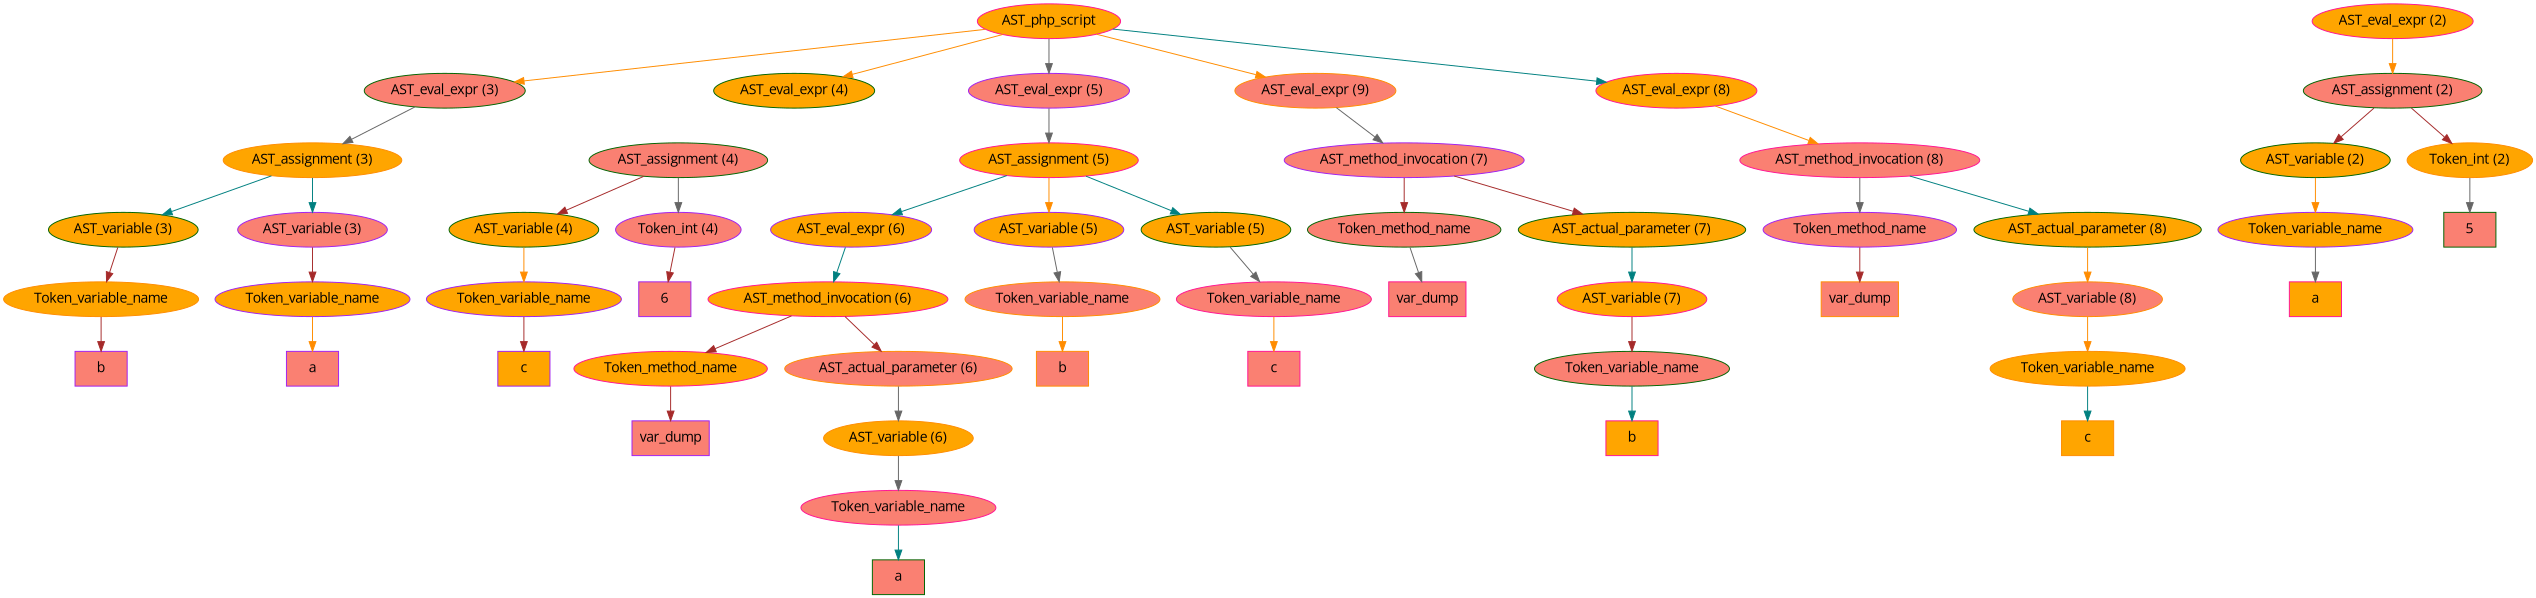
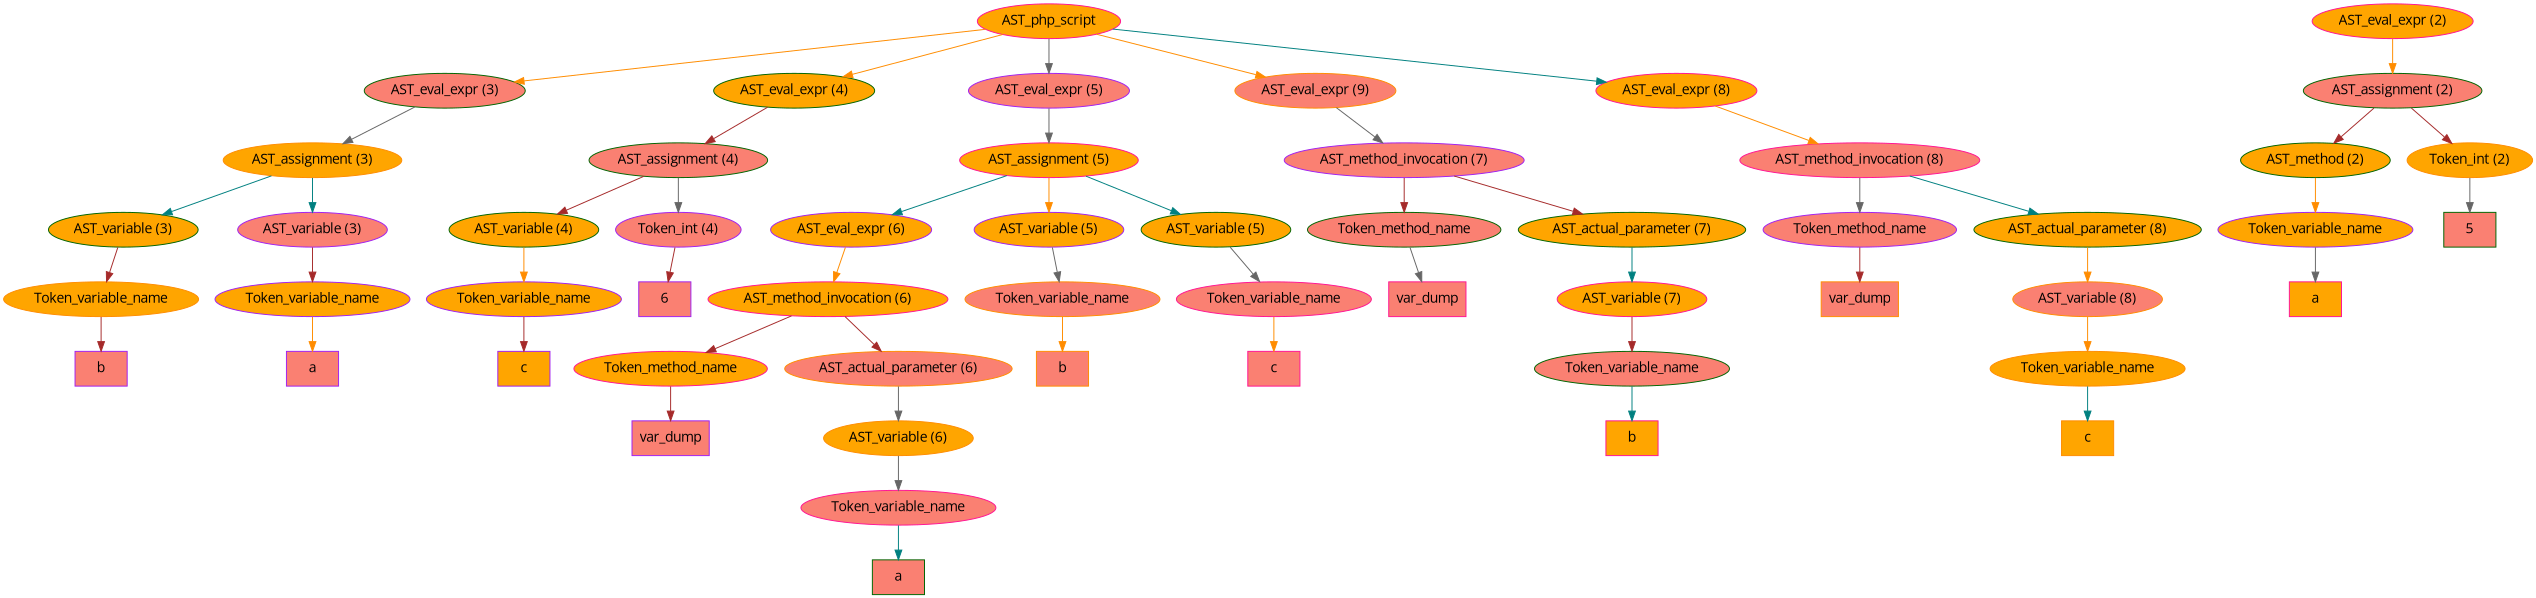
none -> (741, 123)
(2315, 160) -> (2315, 160)
(841, 260) -> (841, 260)
